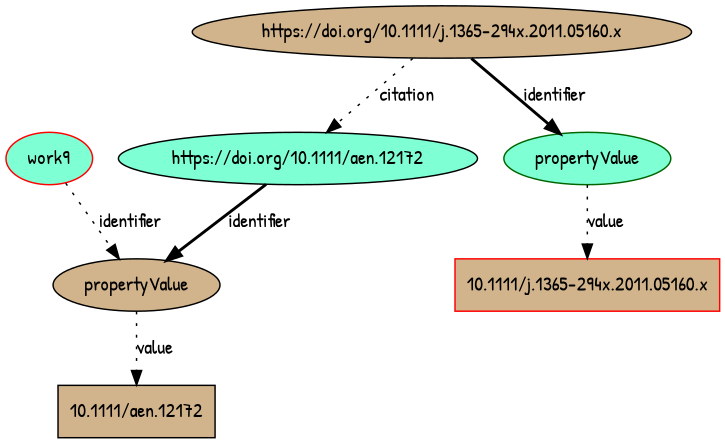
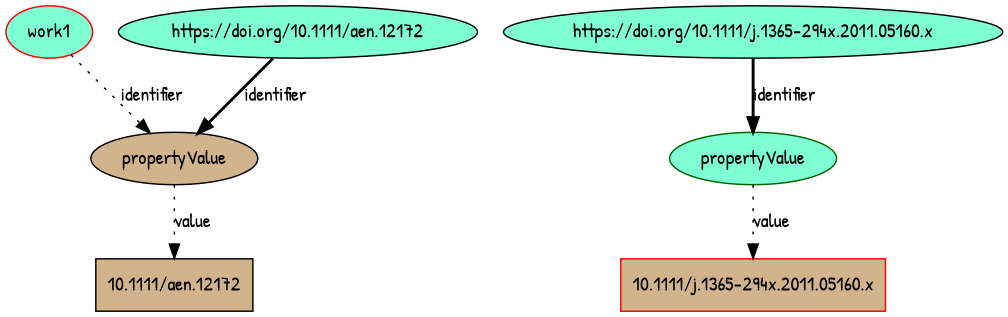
(442, 32) -> (753, 32)
(375, 91) -> none
(49, 159) -> (49, 32)
